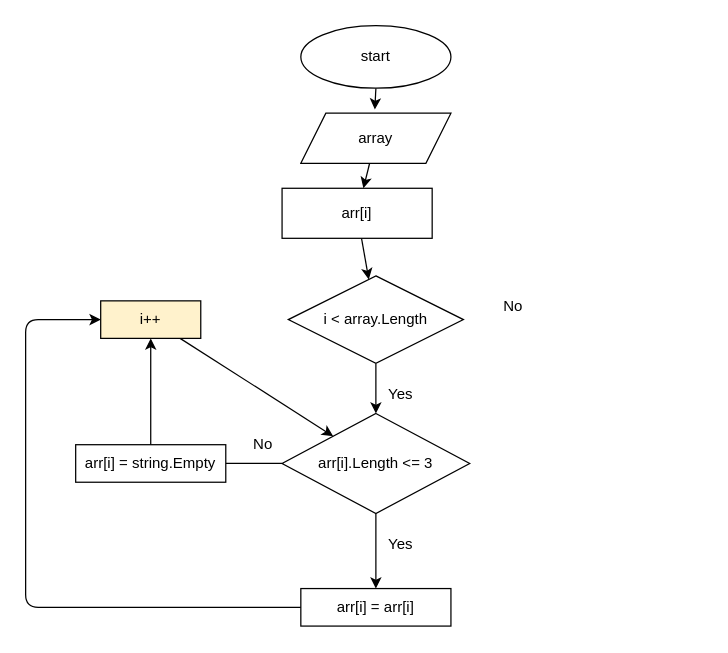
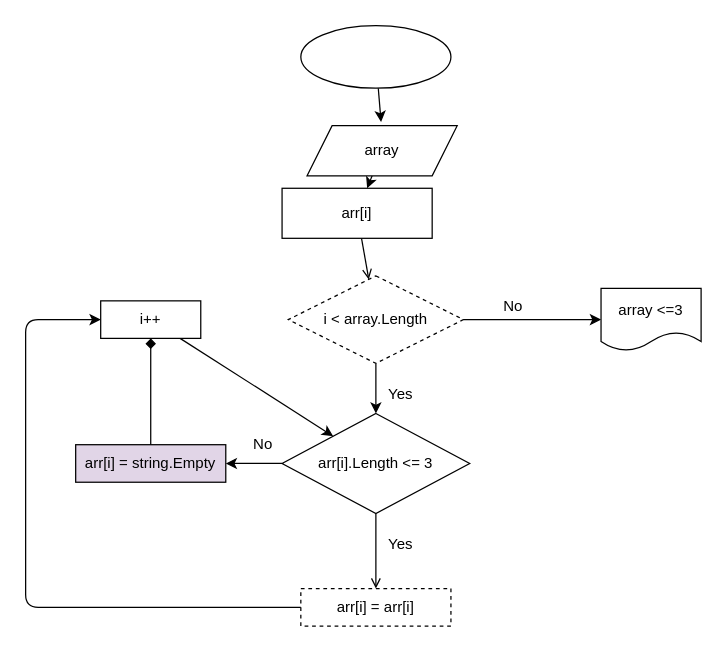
(376, 57) -> none
(376, 138) -> (382, 151)
(367, 269) -> (367, 271)
(151, 319) -> (151, 319)
(376, 319) -> (376, 319)
none -> (527, 319)
none -> (651, 319)
(151, 348) -> (151, 349)
(151, 463) -> (151, 463)
(231, 463) -> (235, 463)
(376, 578) -> (376, 580)
(376, 607) -> (376, 607)
